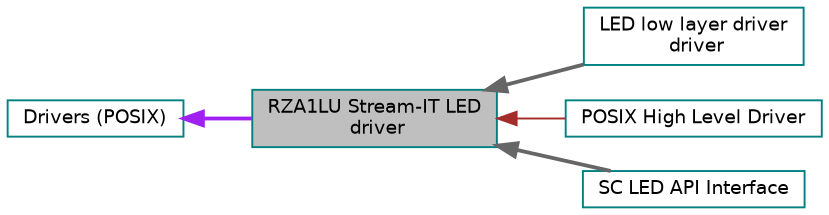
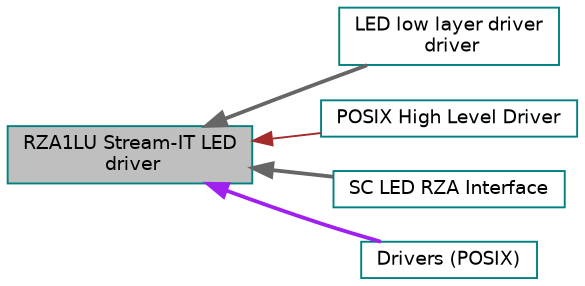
(227, 118) -> (303, 218)
(694, 189) -> (449, 189)
